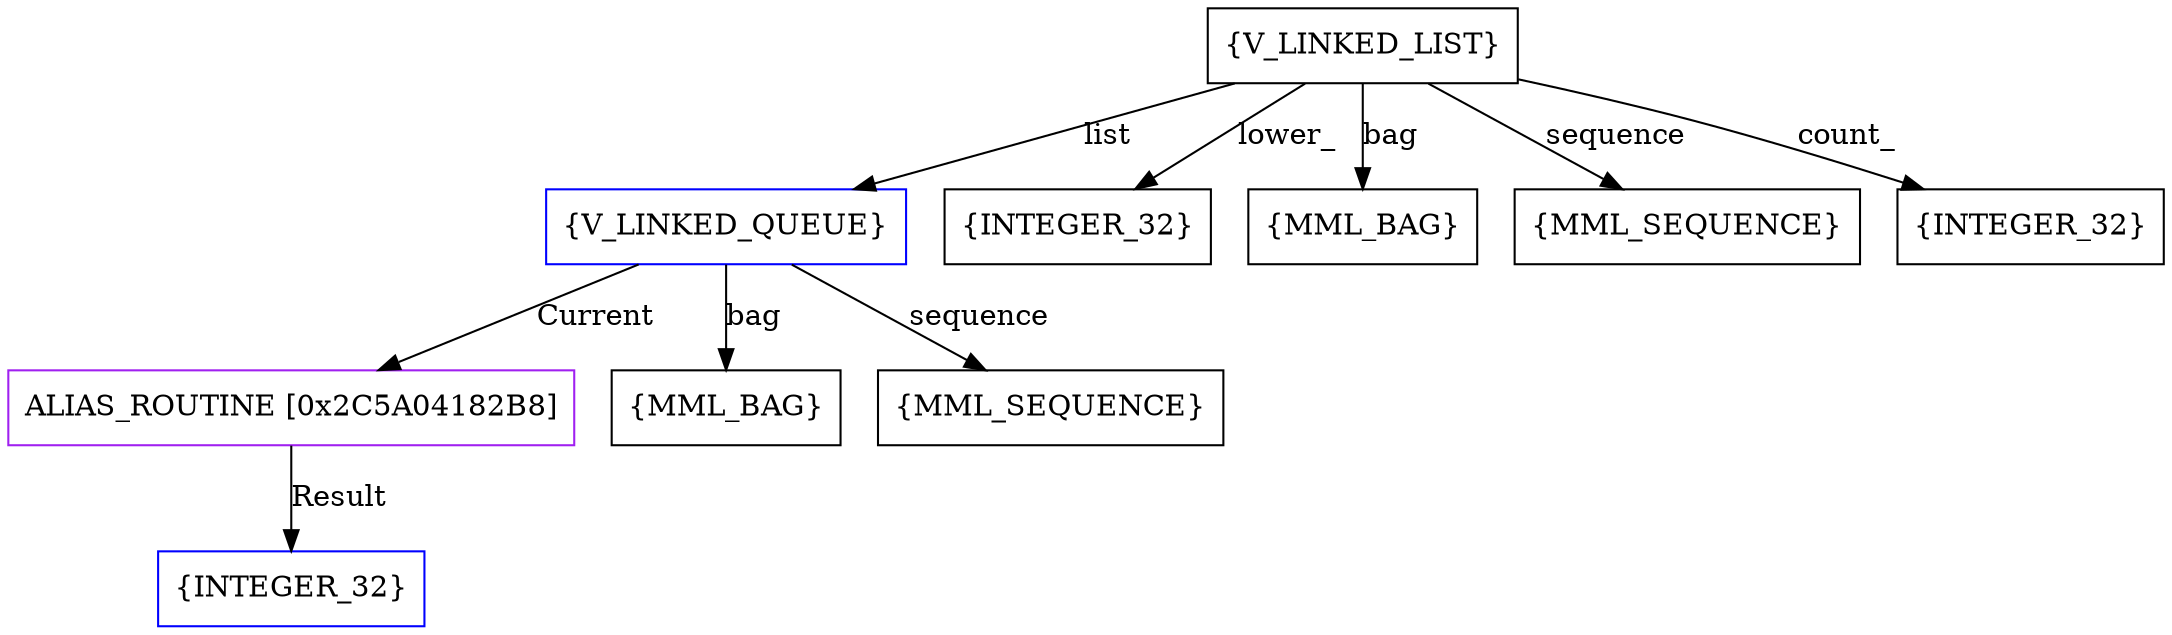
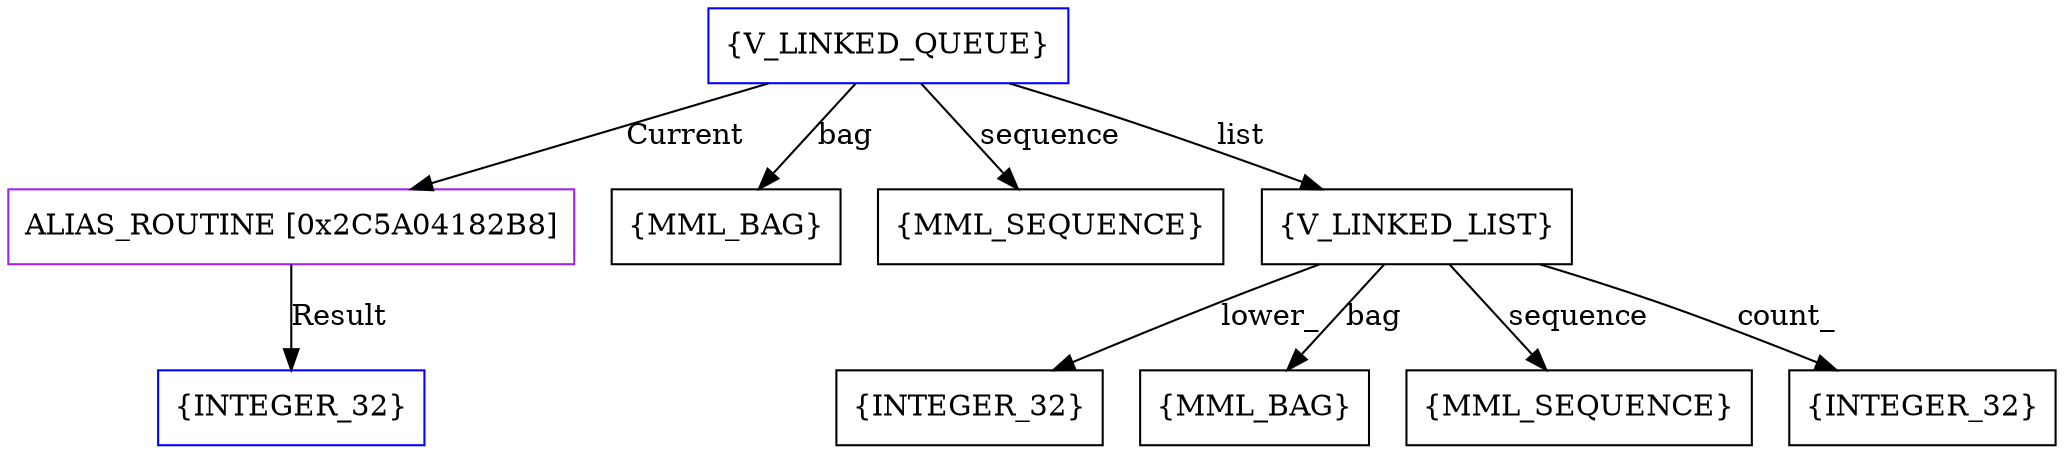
(1055, 133) -> (1157, 130)
